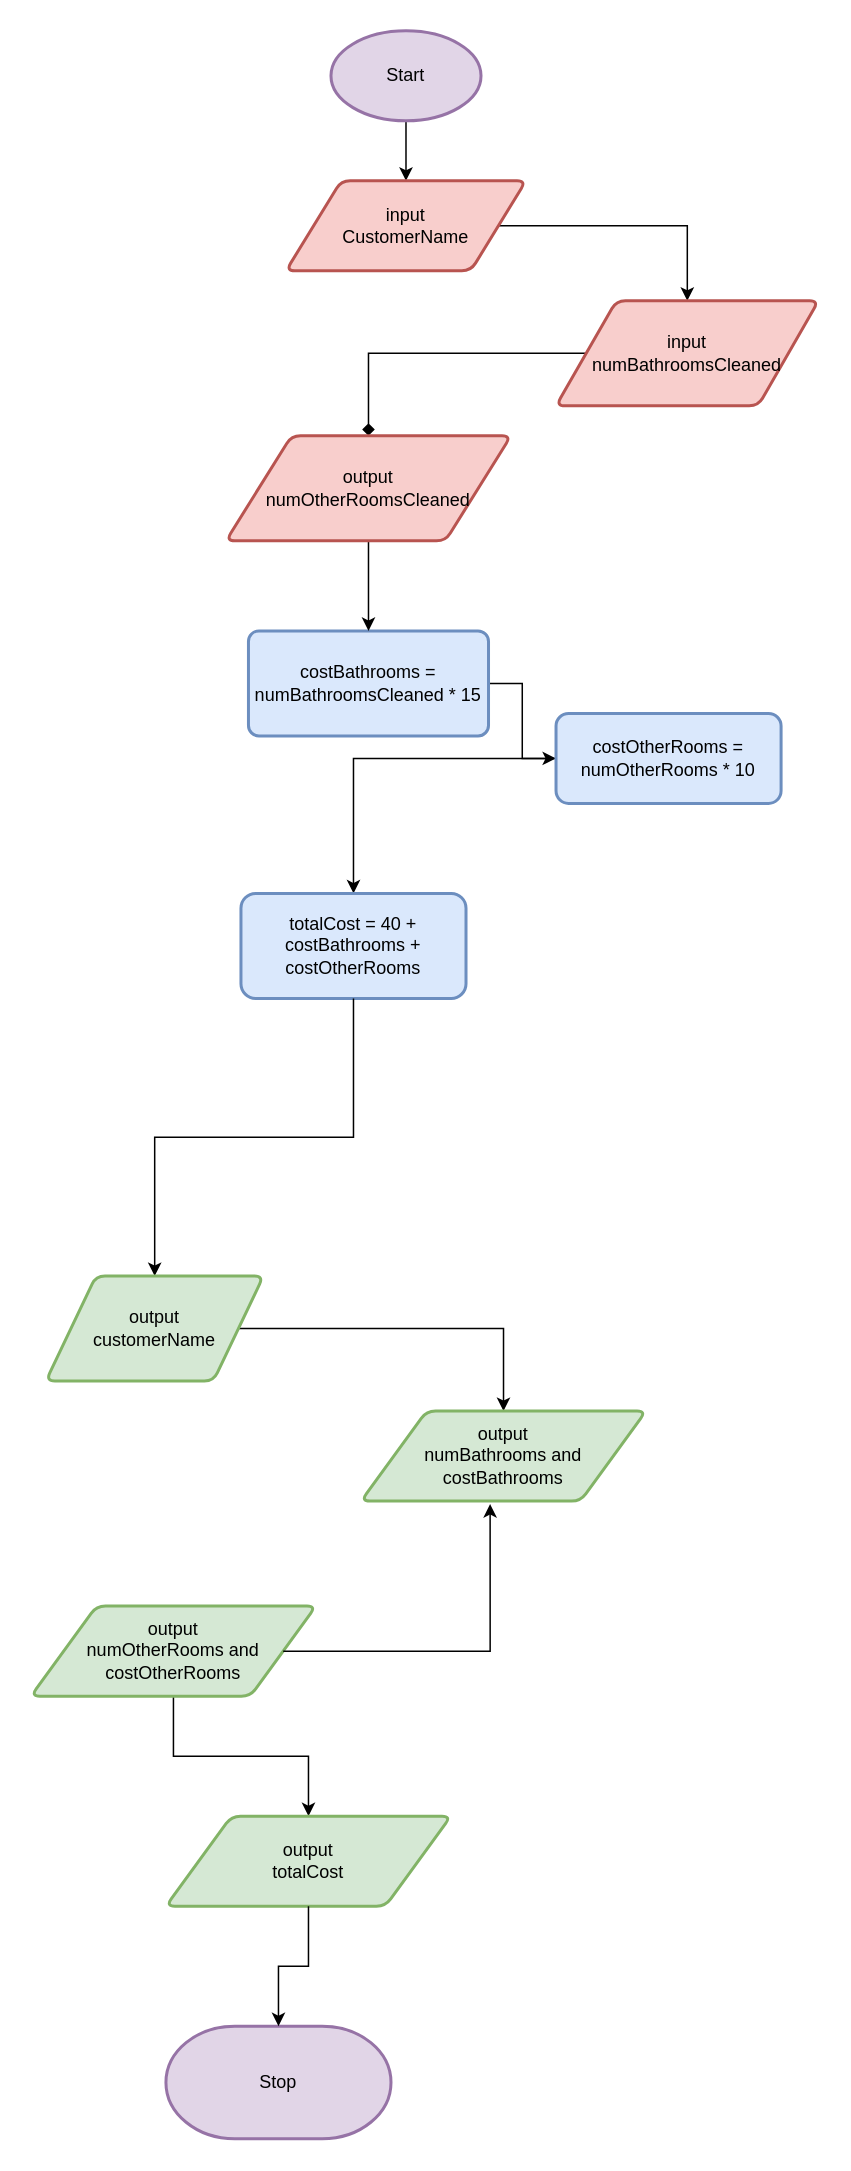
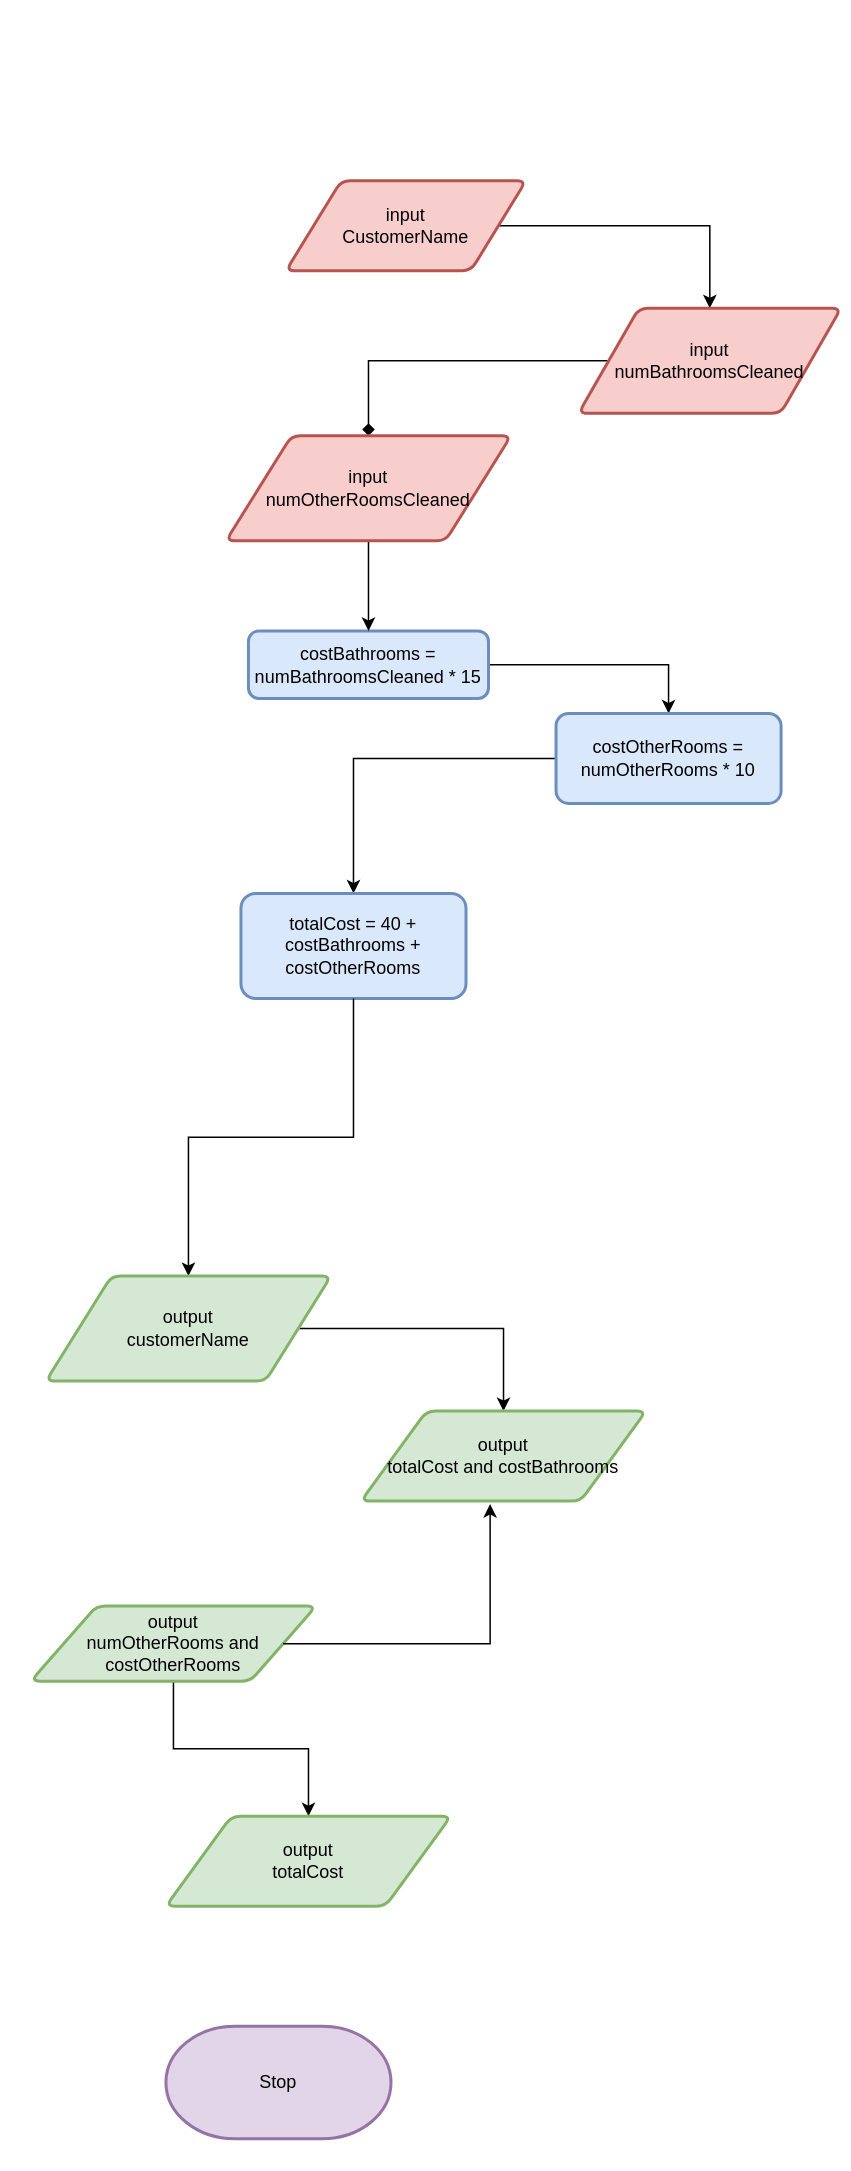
(406, 76) -> none
(406, 146) -> none
(687, 353) -> (710, 361)
(368, 488) -> (368, 488)
(368, 683) -> (368, 665)
(155, 1328) -> (188, 1328)
(503, 1456) -> (503, 1456)
(173, 1651) -> (173, 1643)
(298, 1966) -> none
